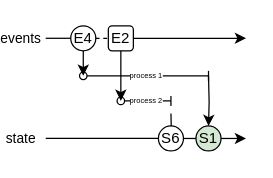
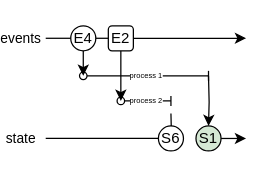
(103, 38) -> (103, 38)
(189, 138) -> none
